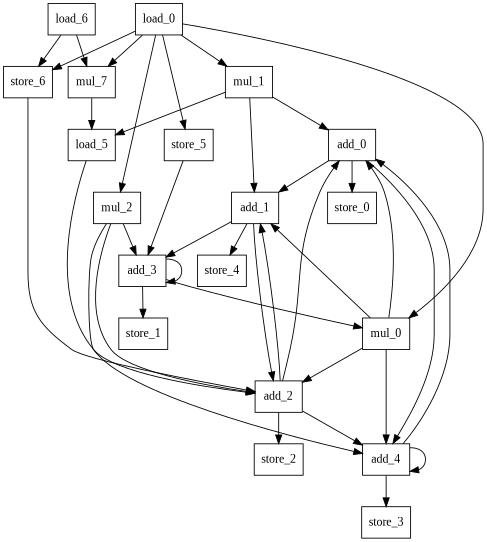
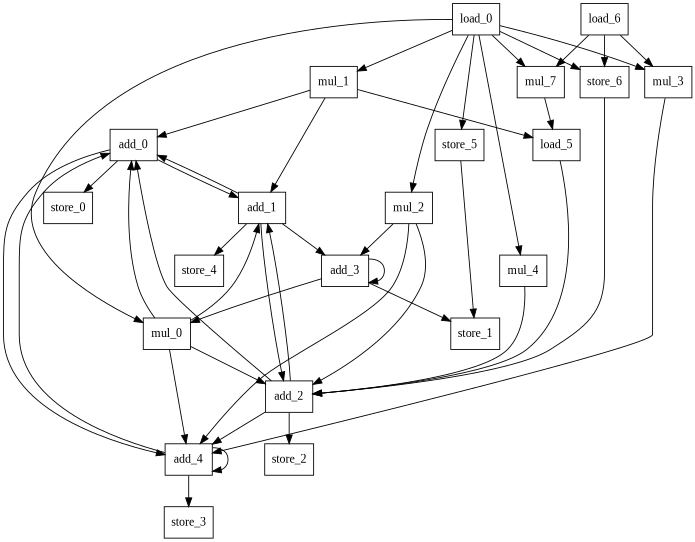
none -> (668, 82)
none -> (202, 176)
(167, 204) -> (467, 235)
none -> (523, 271)
